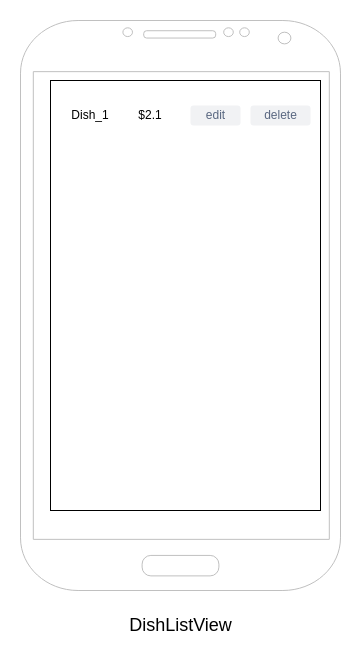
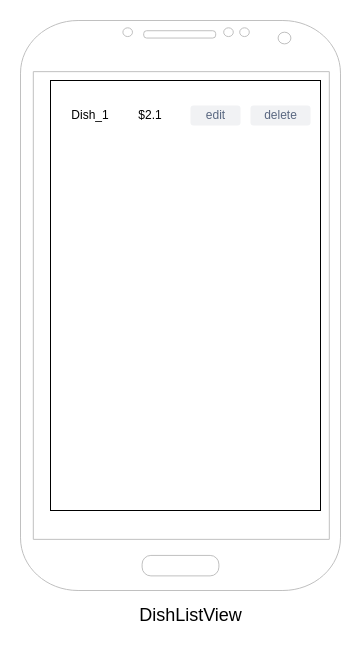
(181, 626) -> (191, 616)
